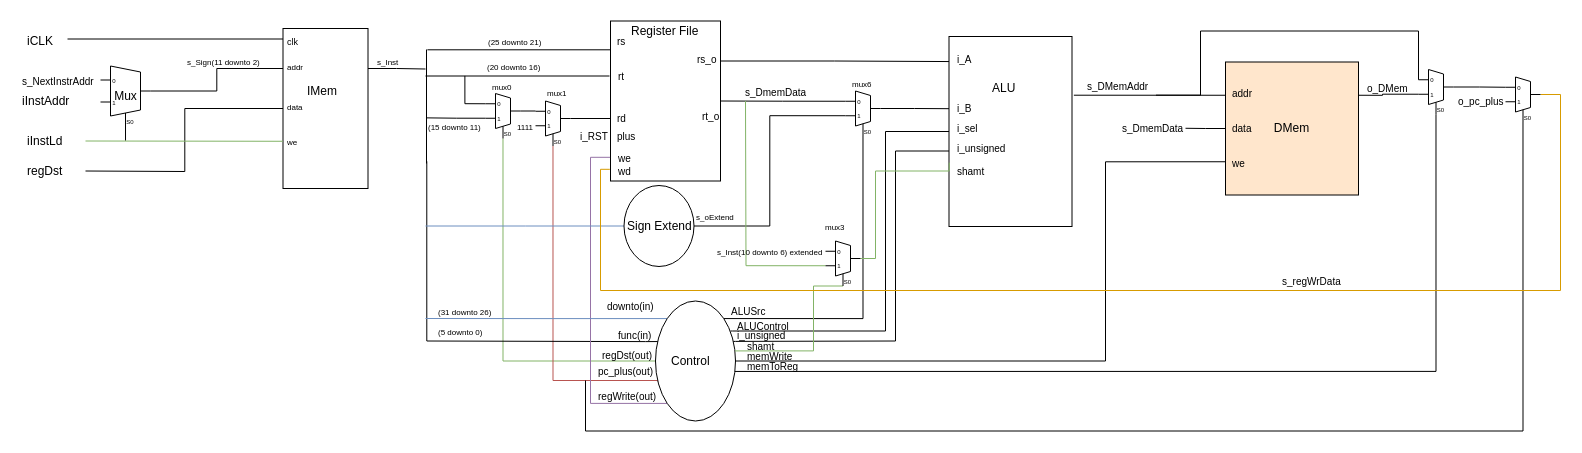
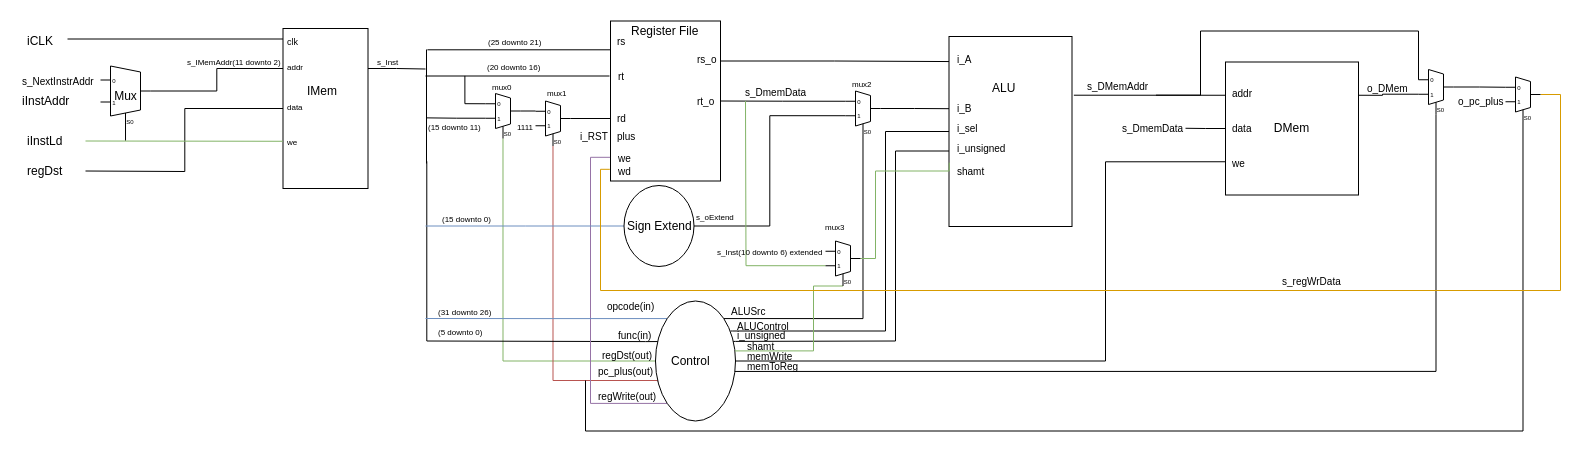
(247, 62) -> (262, 62)
(866, 84) -> (866, 84)
(716, 116) -> (711, 101)
(1292, 129) -> (1292, 129)
none -> (471, 219)
(640, 307) -> (640, 307)
